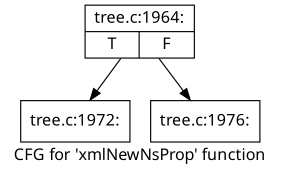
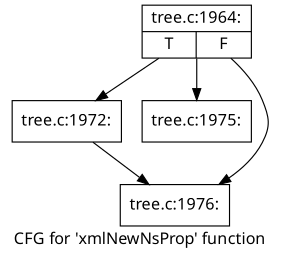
none -> (197, 121)
none -> (116, 160)
